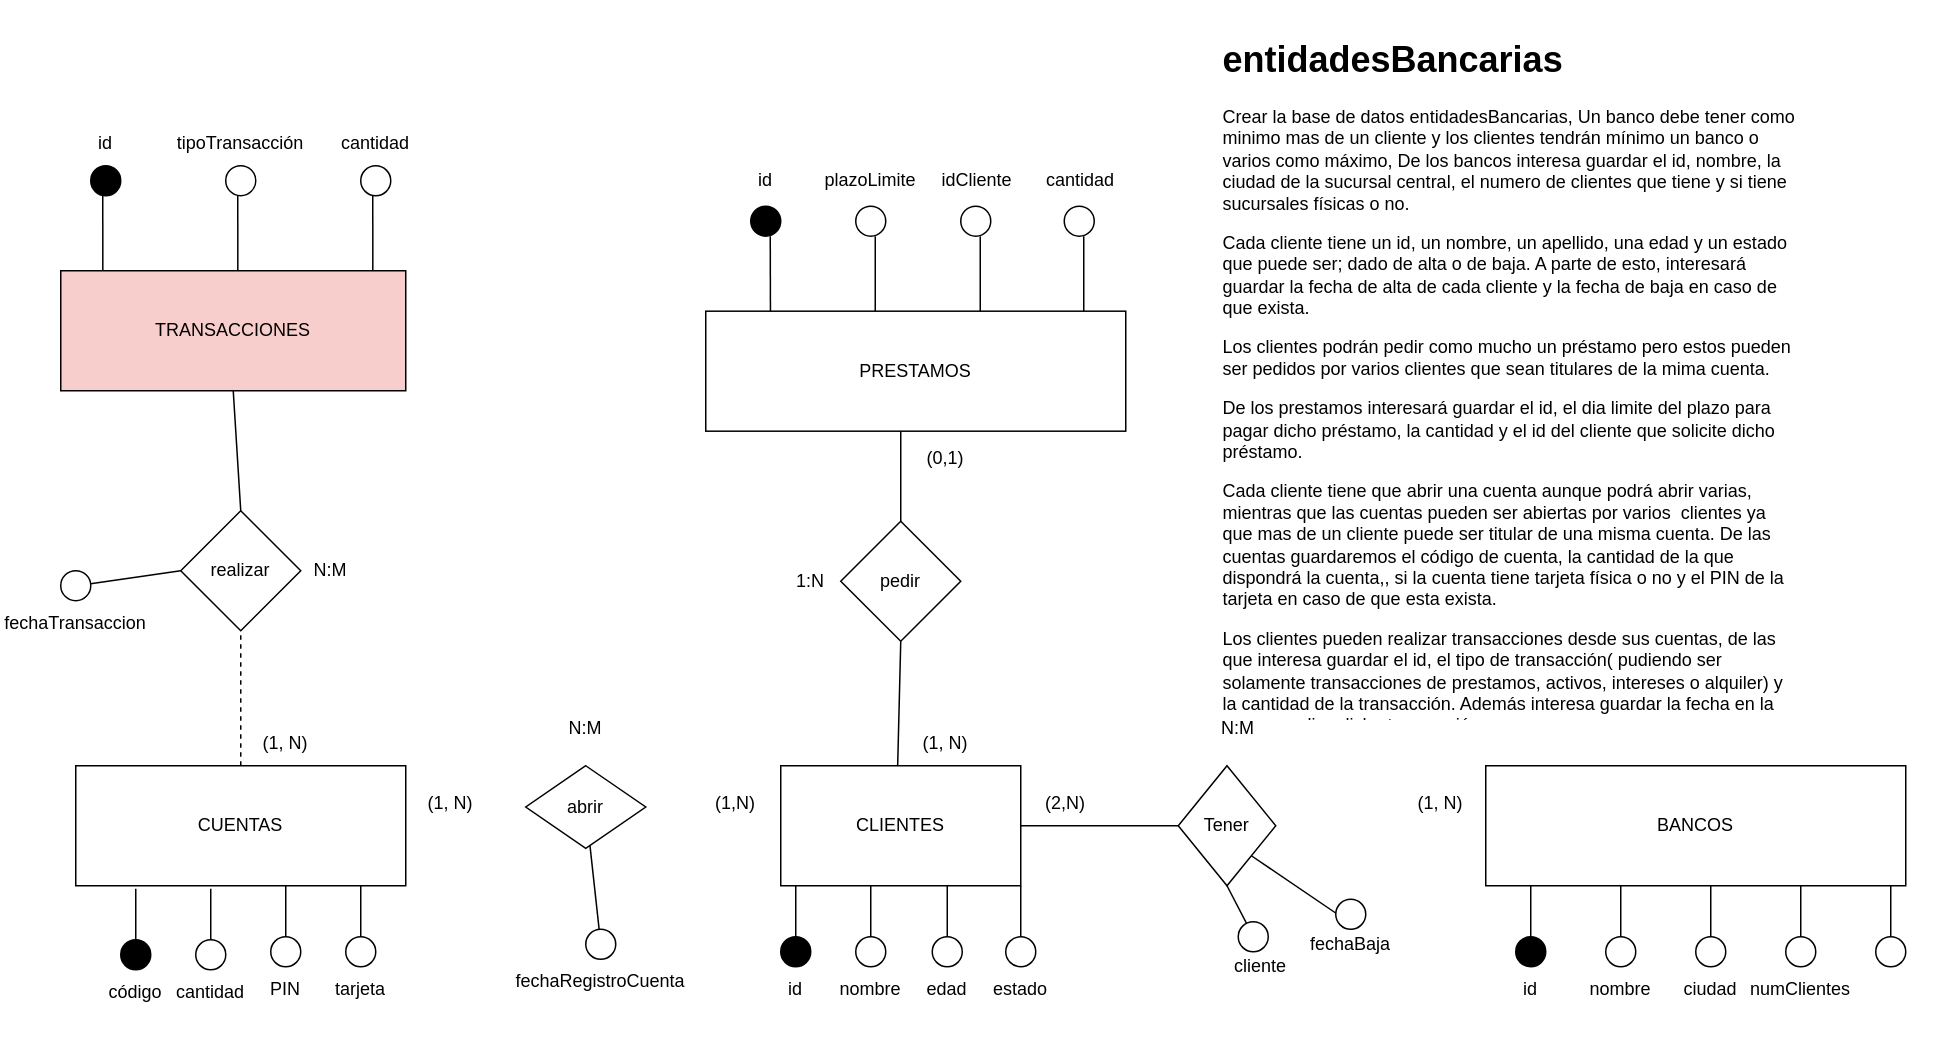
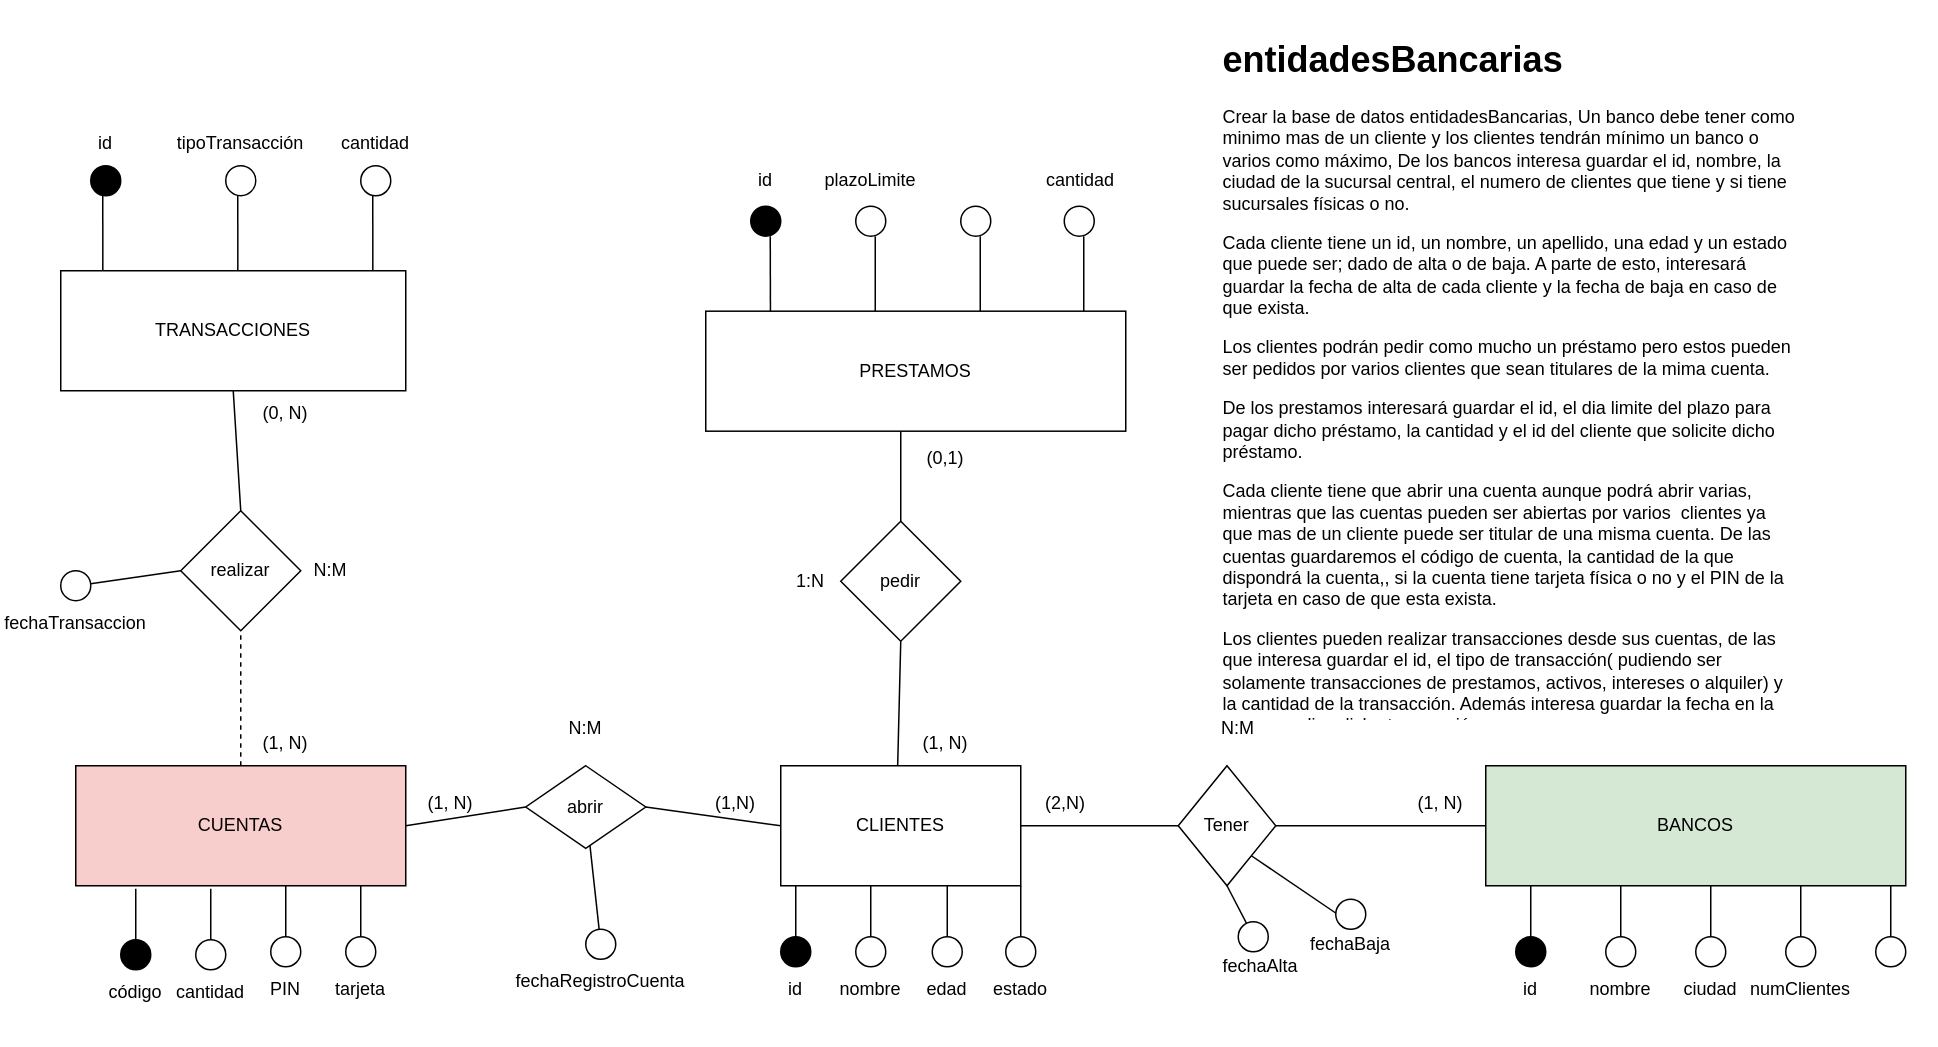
(977, 181) -> none
(233, 331) -> (233, 331)
none -> (286, 413)
none -> (465, 816)
none -> (713, 816)
(241, 826) -> (241, 826)
none -> (1381, 826)
(1696, 826) -> (1696, 826)
(1261, 967) -> (1261, 967)
